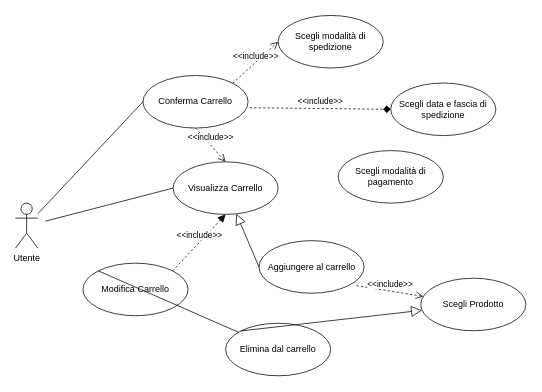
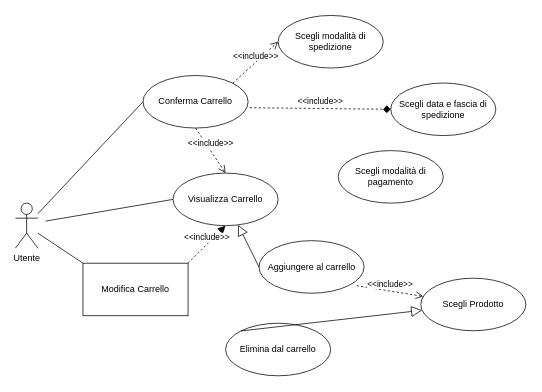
(225, 188) -> (225, 199)
(135, 289) -> (135, 289)
(168, 301) -> (60, 248)
